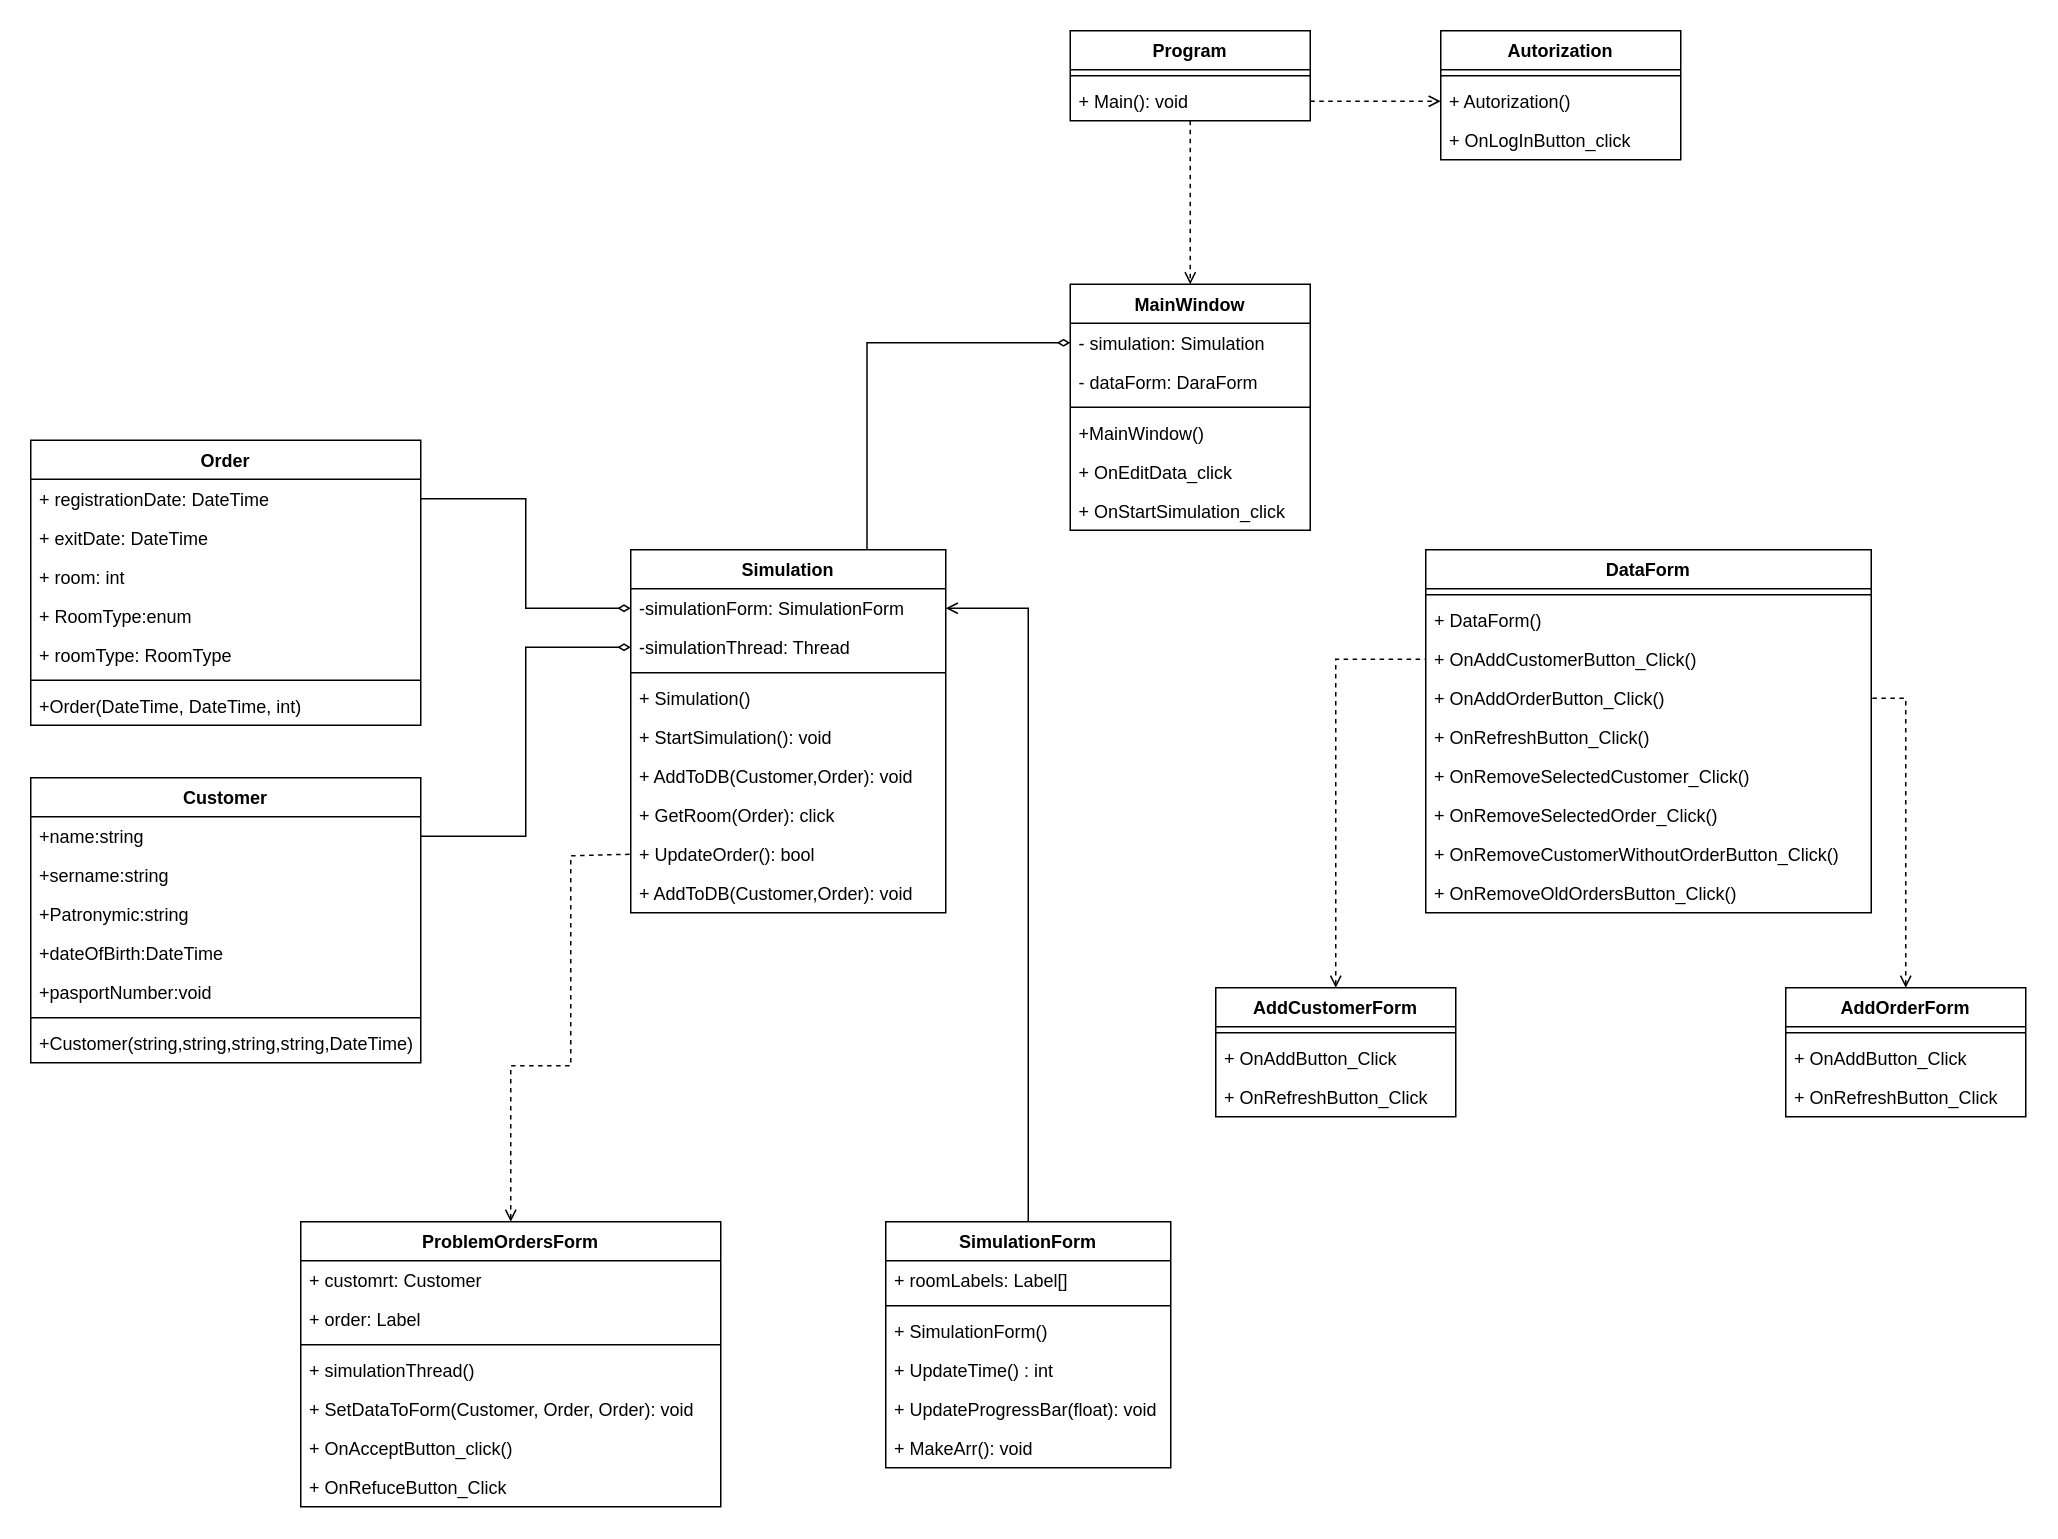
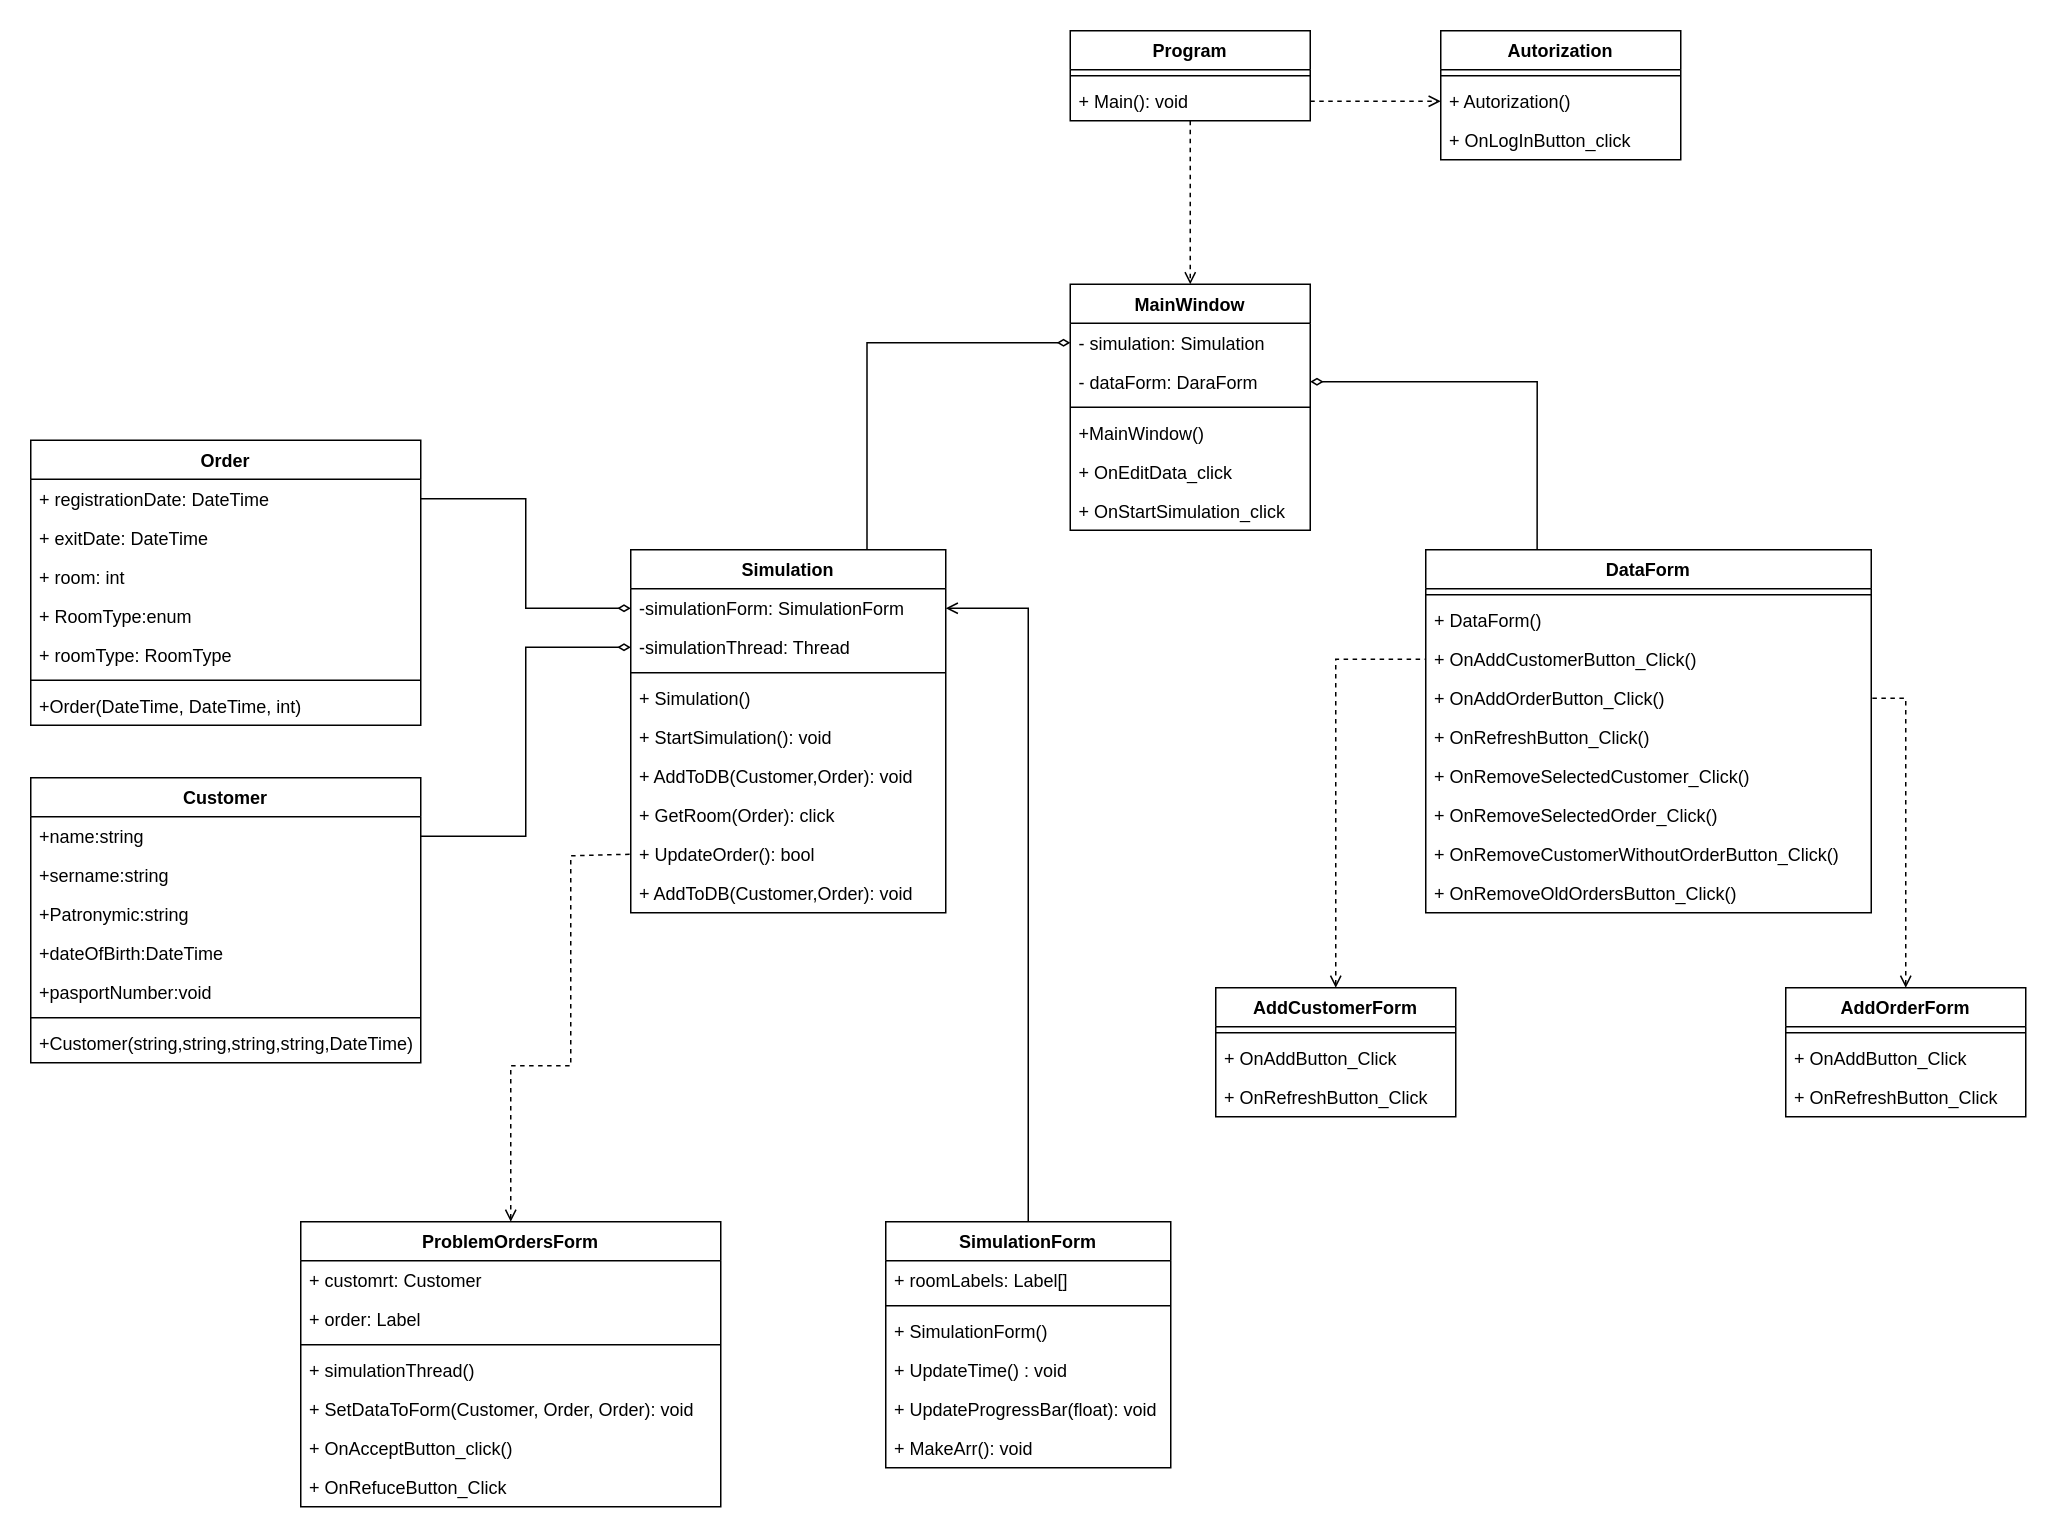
none -> (1514, 382)
(981, 1371) -> (986, 1371)
